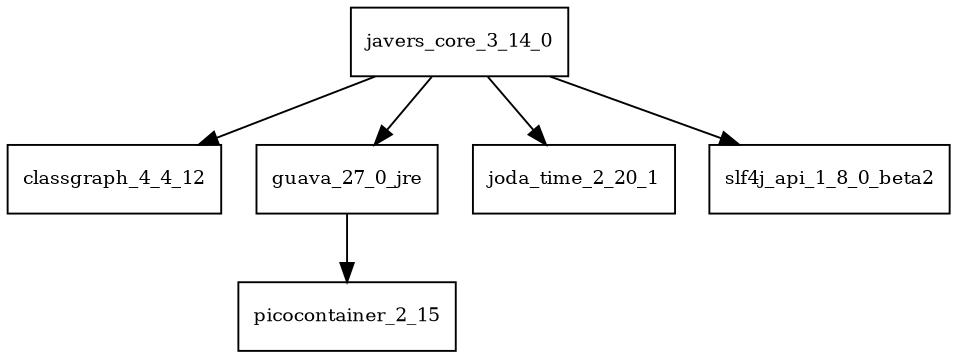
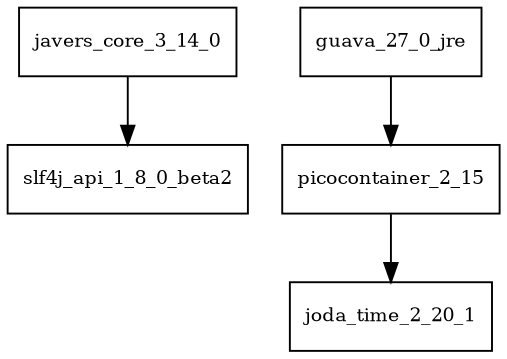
(409, 103) -> none
(511, 103) -> (391, 239)
(114, 179) -> none
